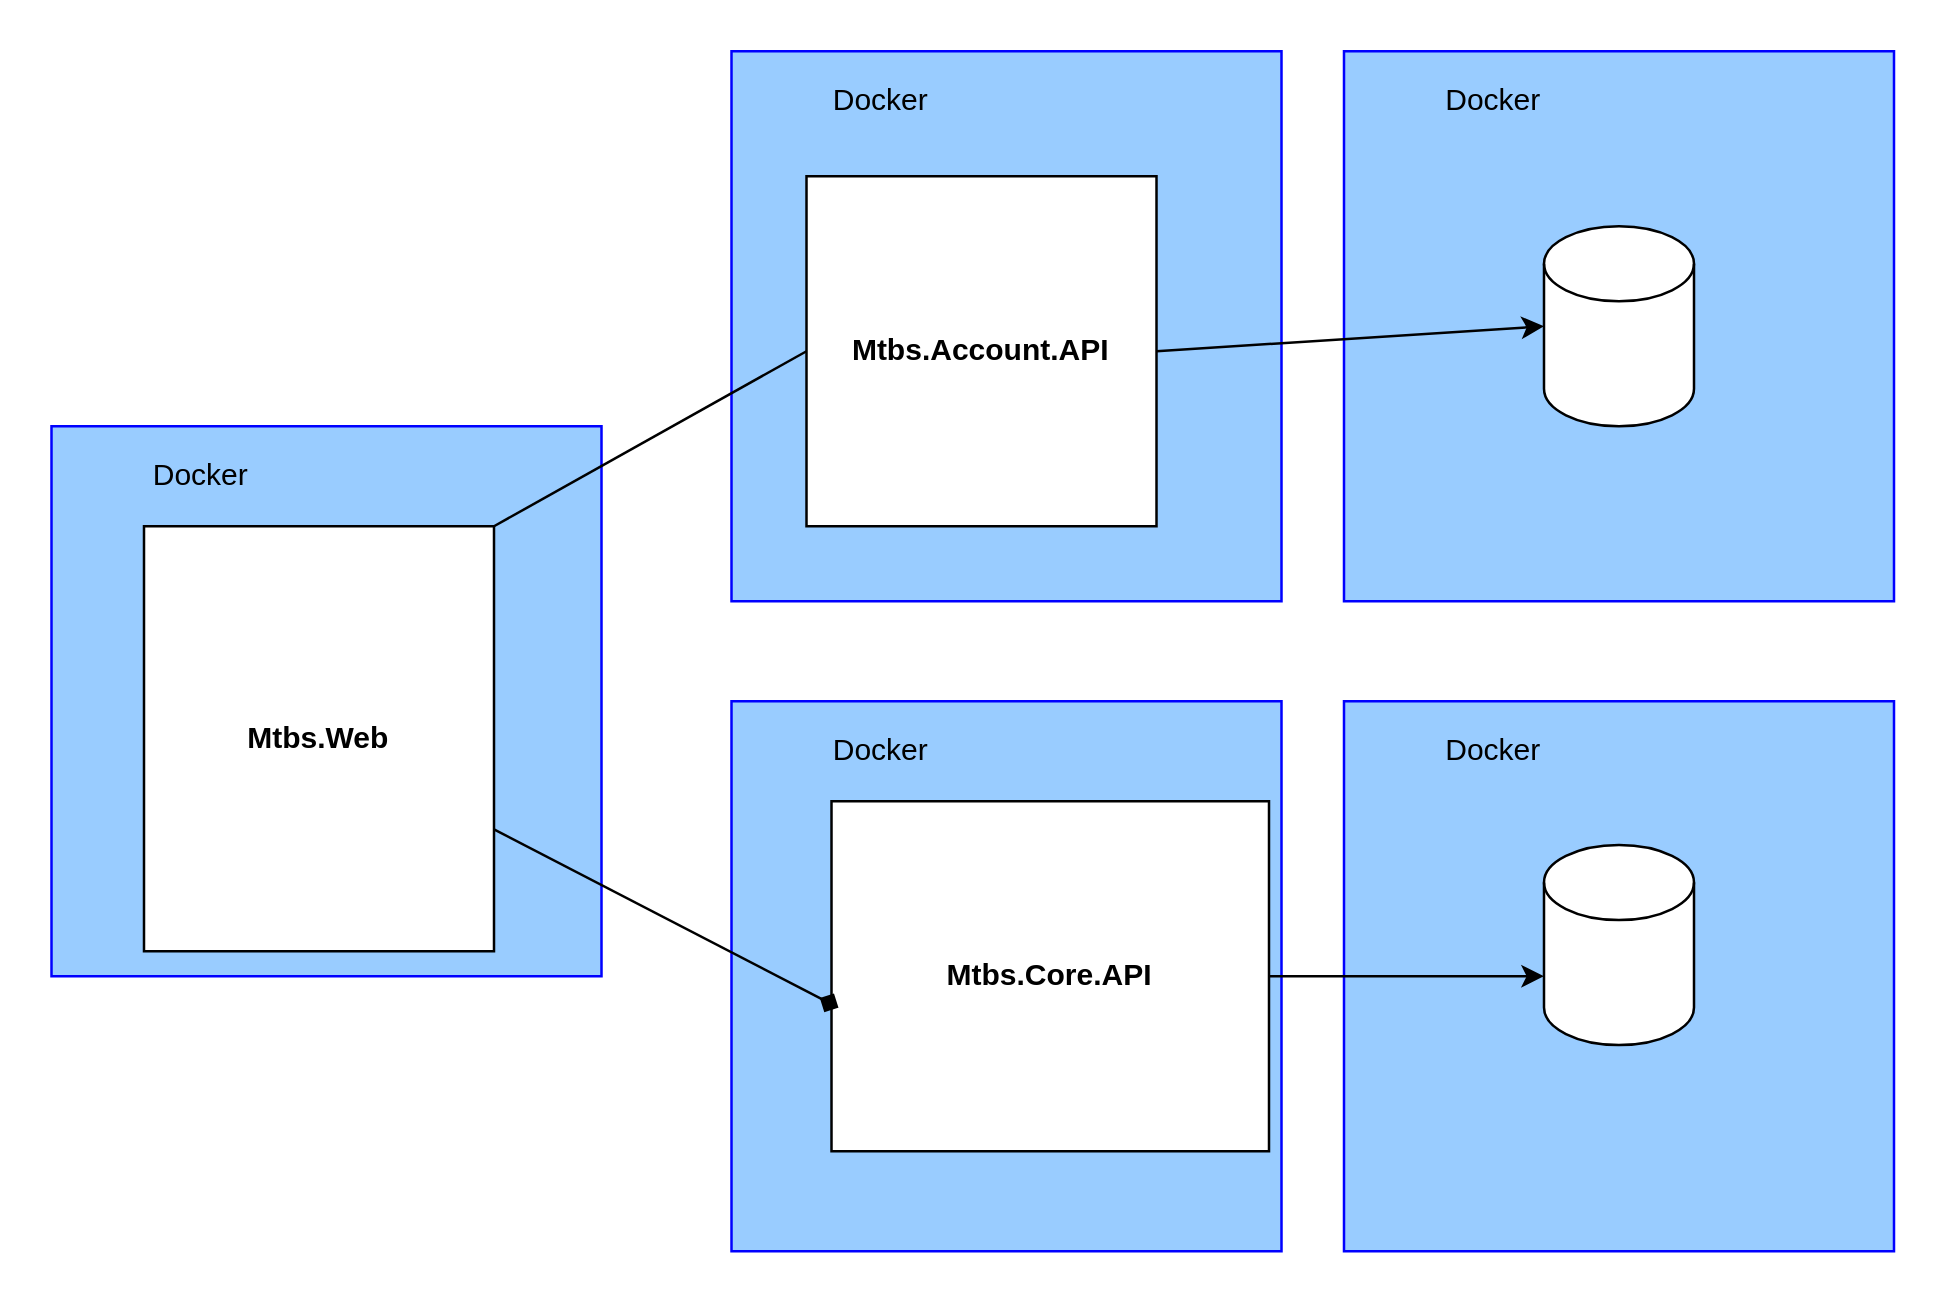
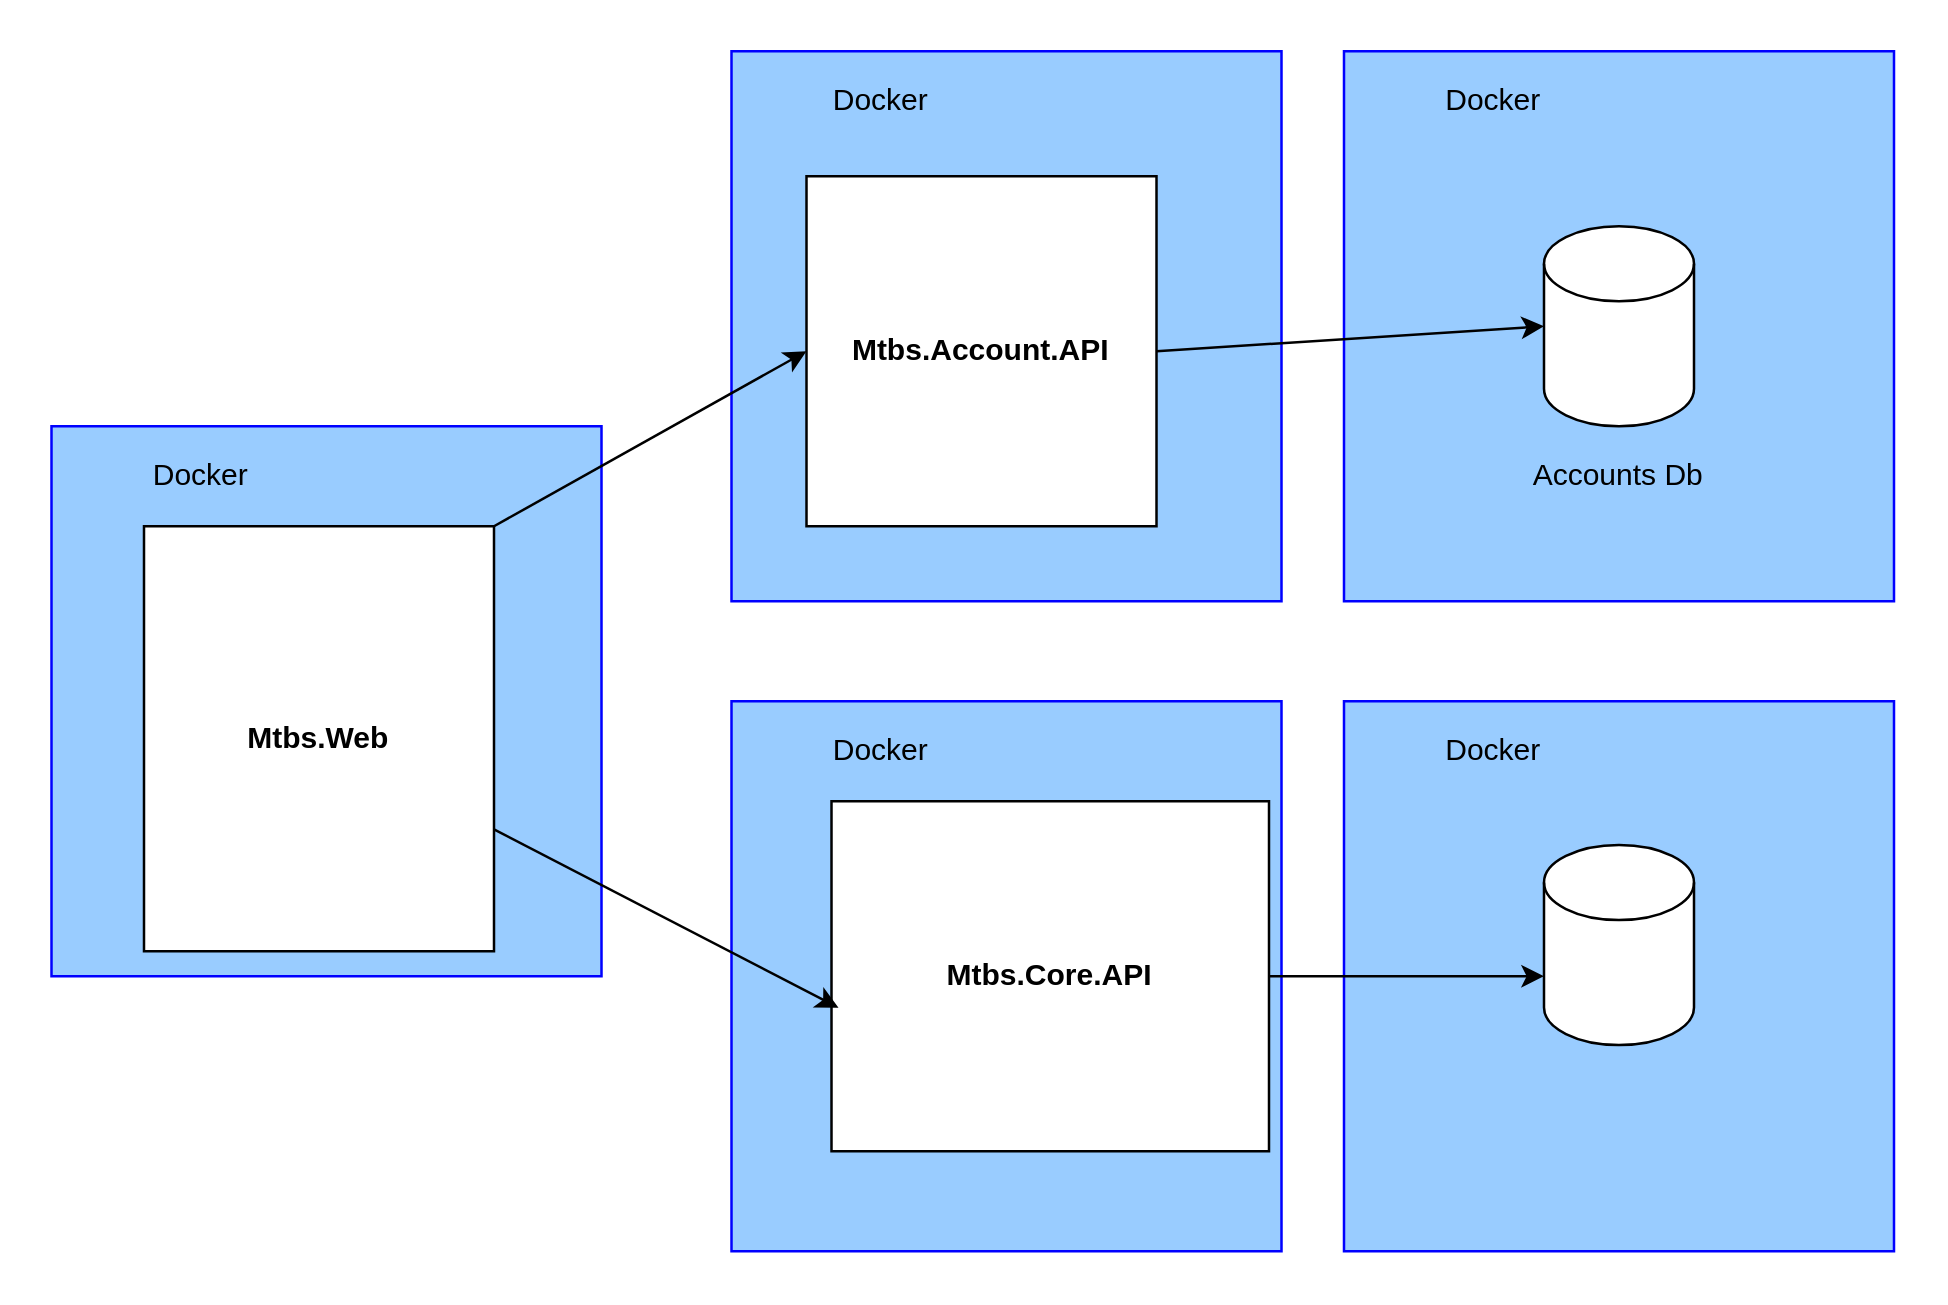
(798, 356) -> (791, 360)
none -> (1619, 476)
(820, 998) -> (821, 999)
